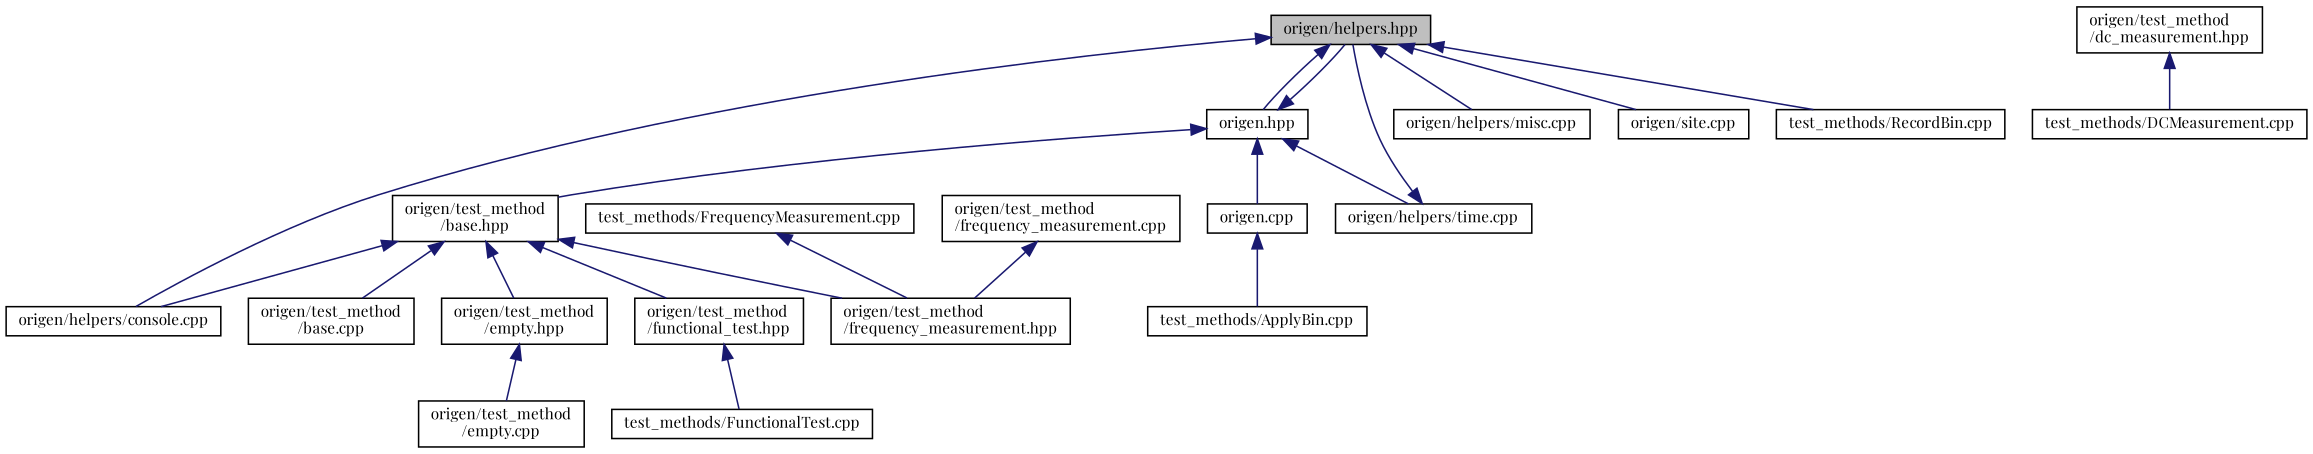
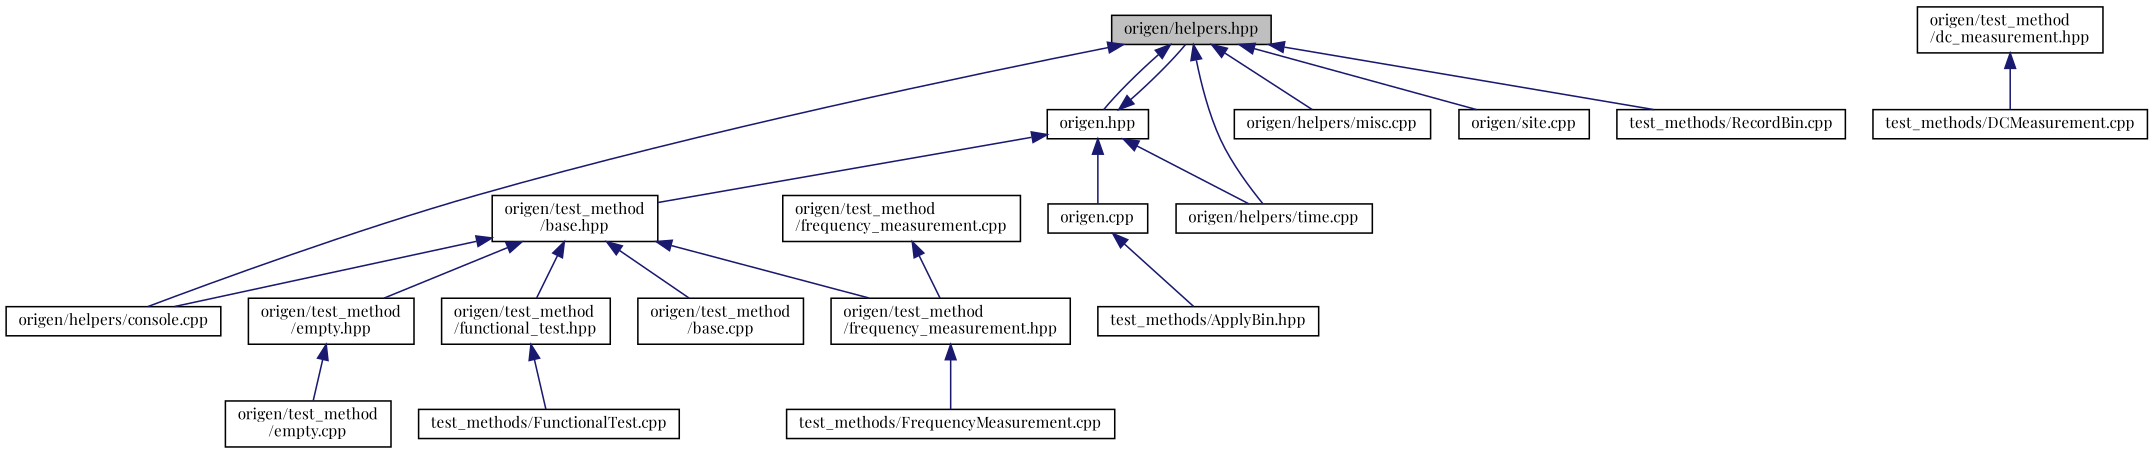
(1373, 122) -> (1219, 137)
(849, 269) -> (951, 385)
(1257, 321) -> (1208, 321)
